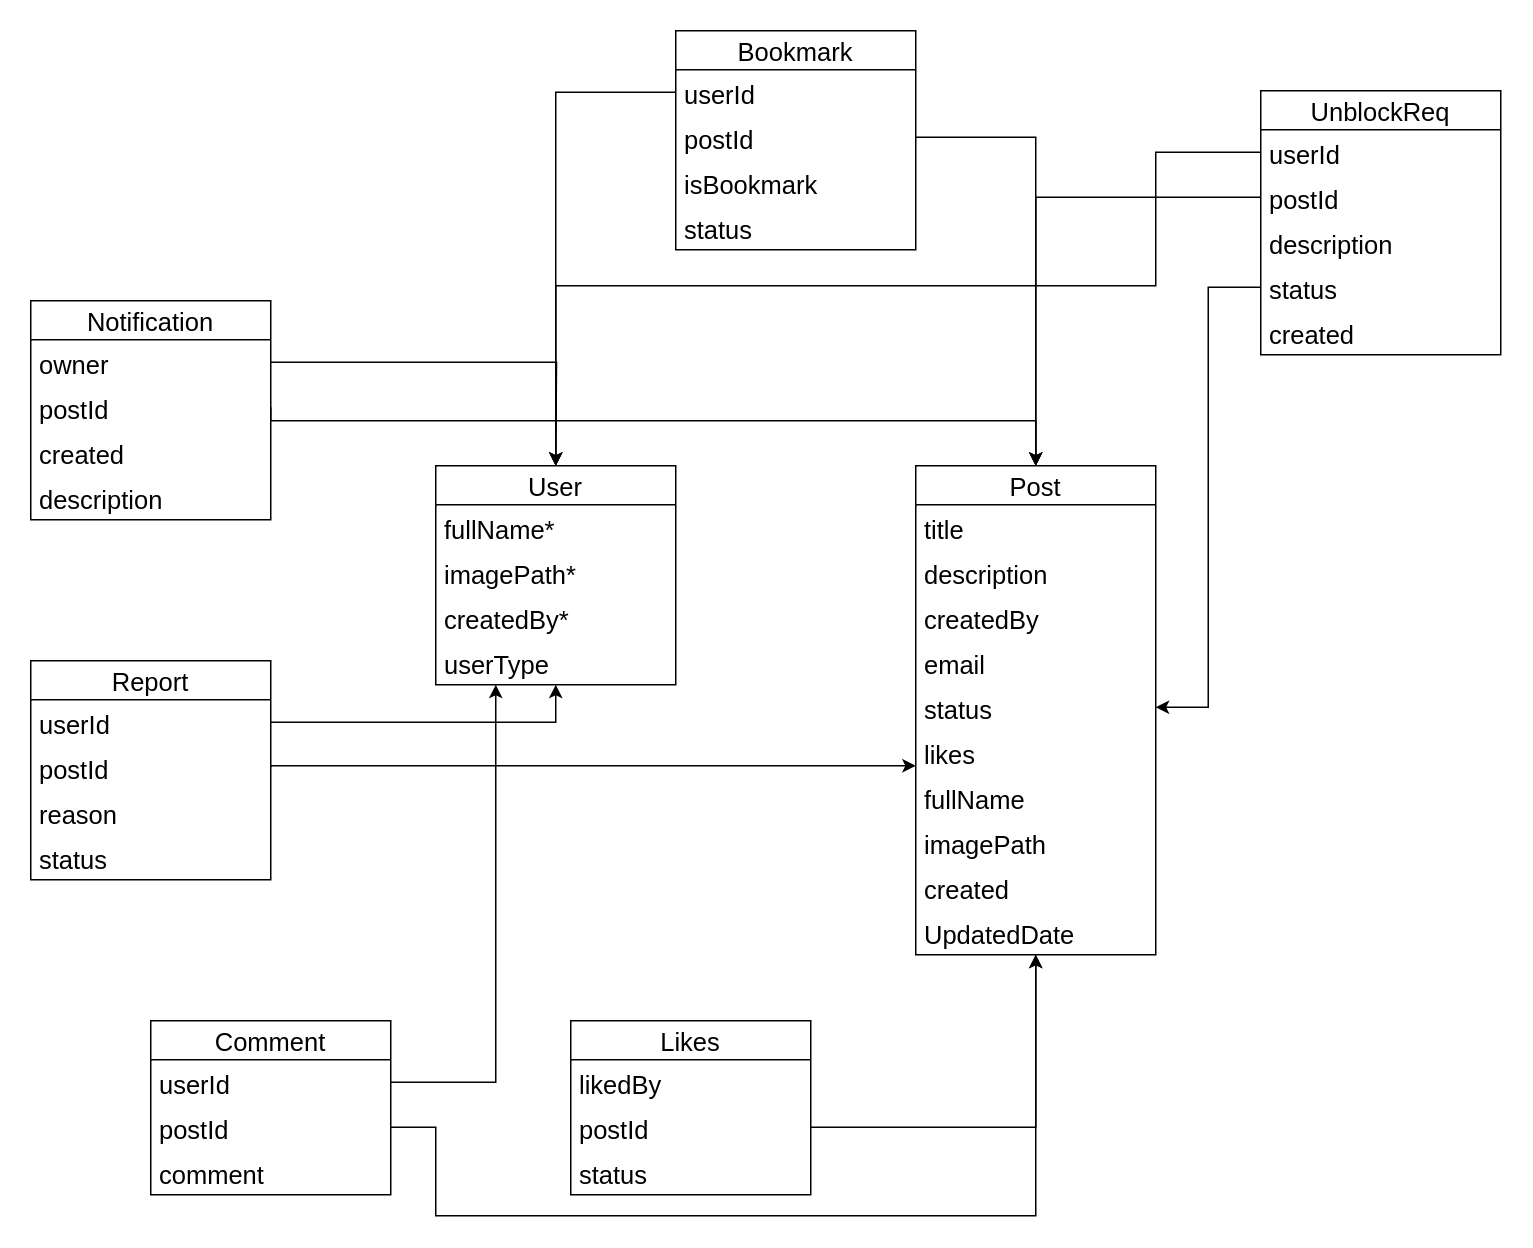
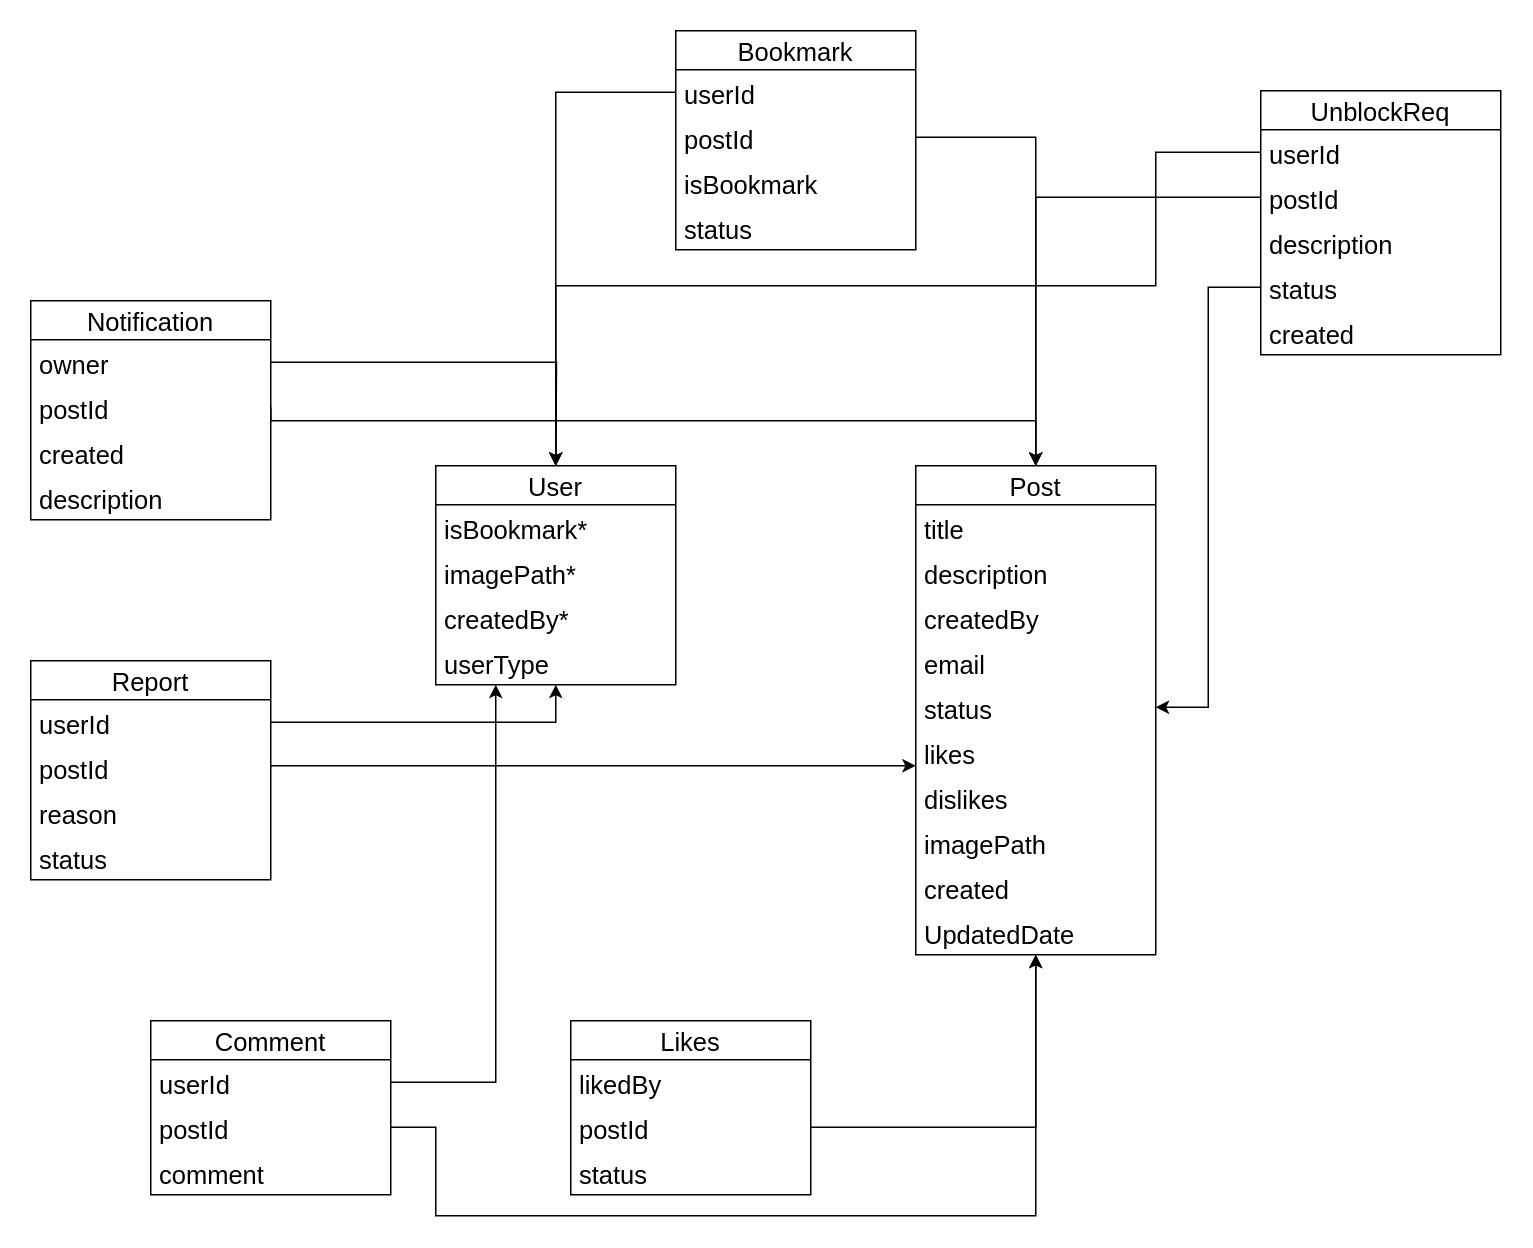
(502, 530) -> (519, 530)
(974, 800) -> (971, 800)
